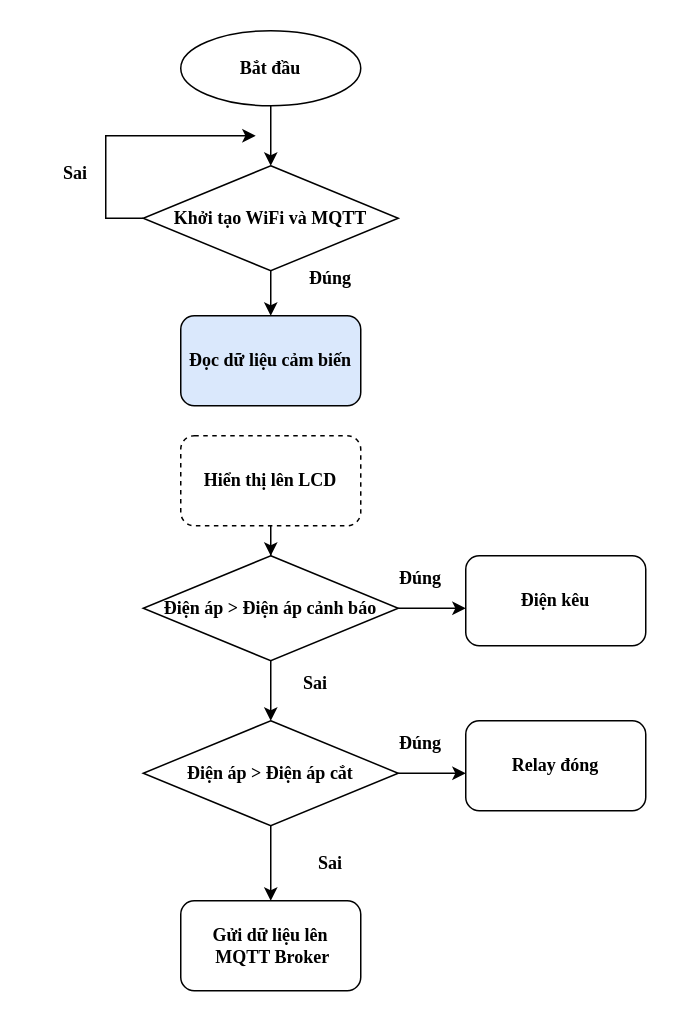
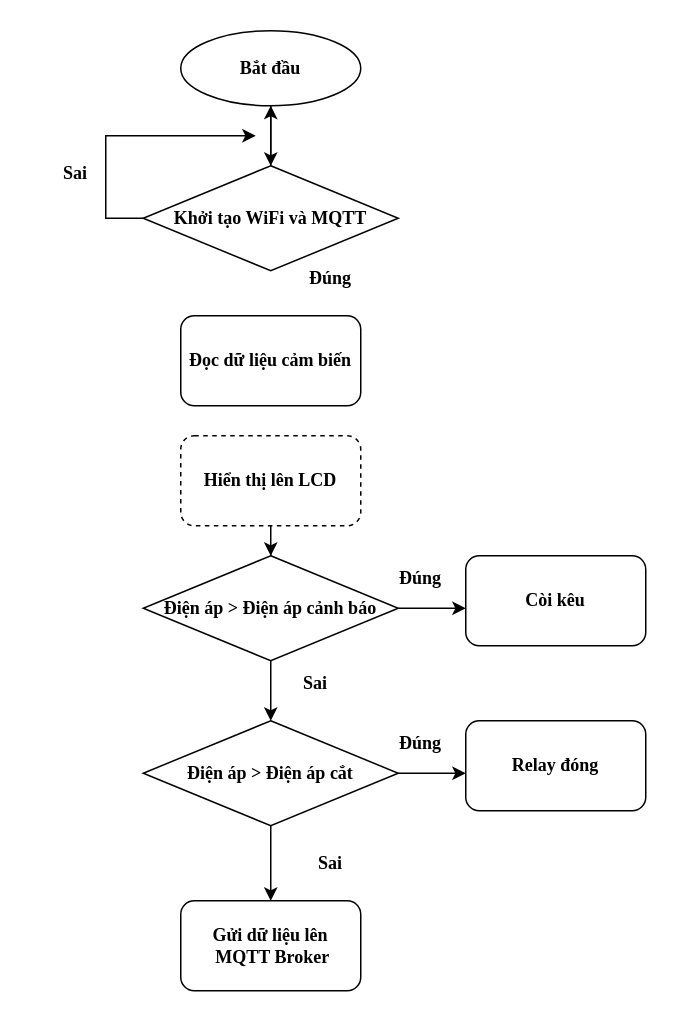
(271, 299) -> (271, 164)
(271, 361) -> (271, 361)
(556, 601) -> (556, 601)
